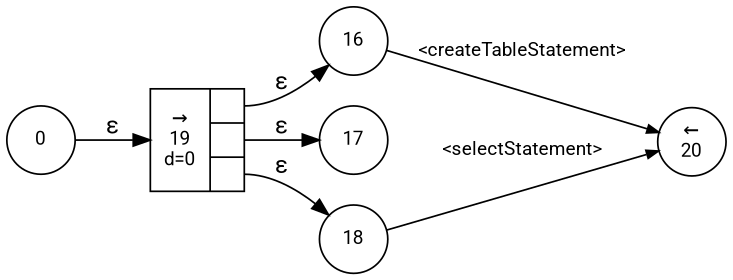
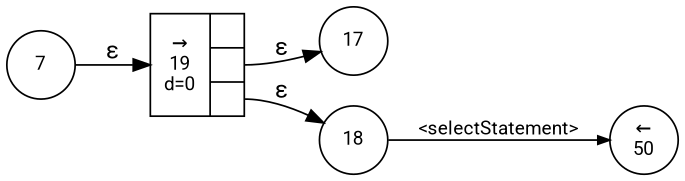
(354, 41) -> none
(41, 140) -> (41, 65)
(692, 142) -> (644, 140)
